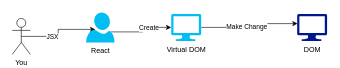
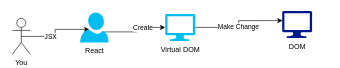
(100, 27) -> (94, 27)
(186, 27) -> (180, 27)
(312, 27) -> (297, 24)
